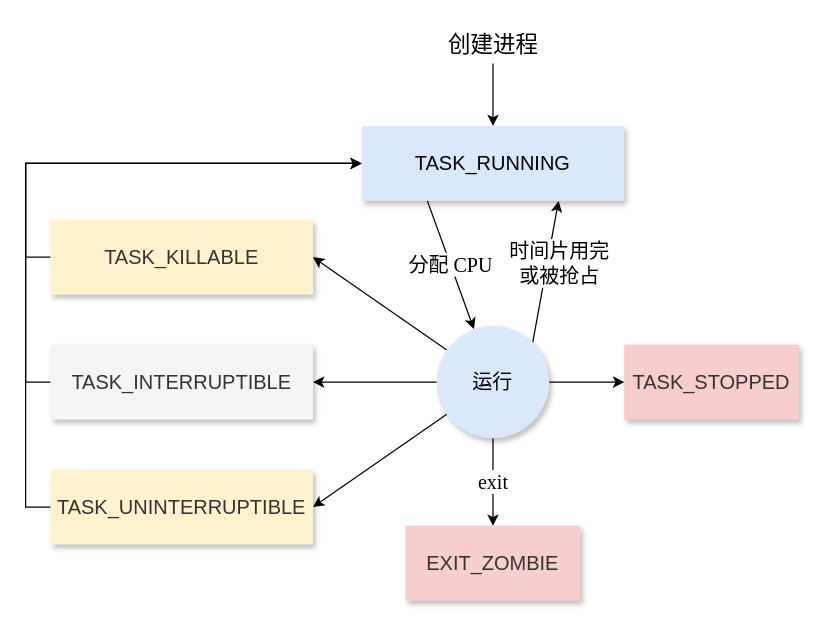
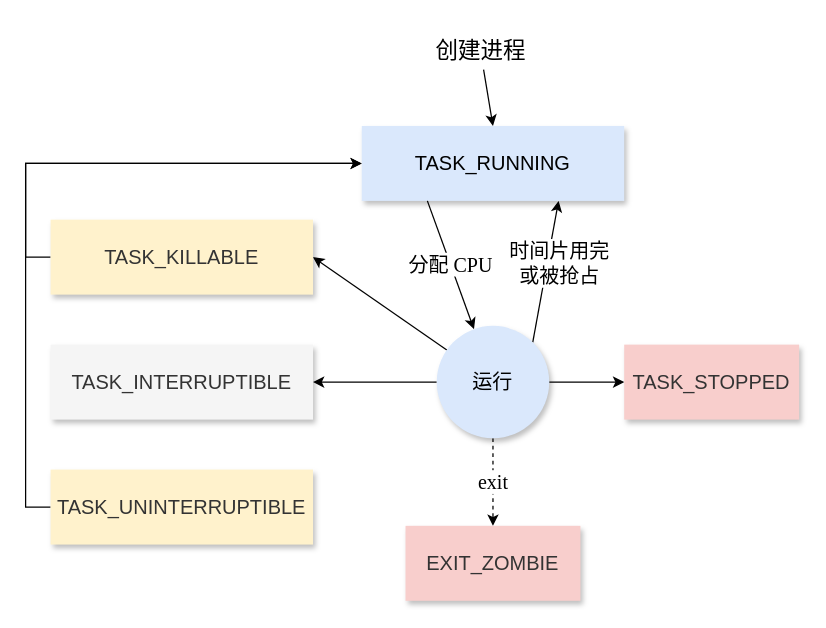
(493, 44) -> (481, 51)
(39, 382) -> none
(493, 454) -> (493, 454)
(383, 458) -> none
